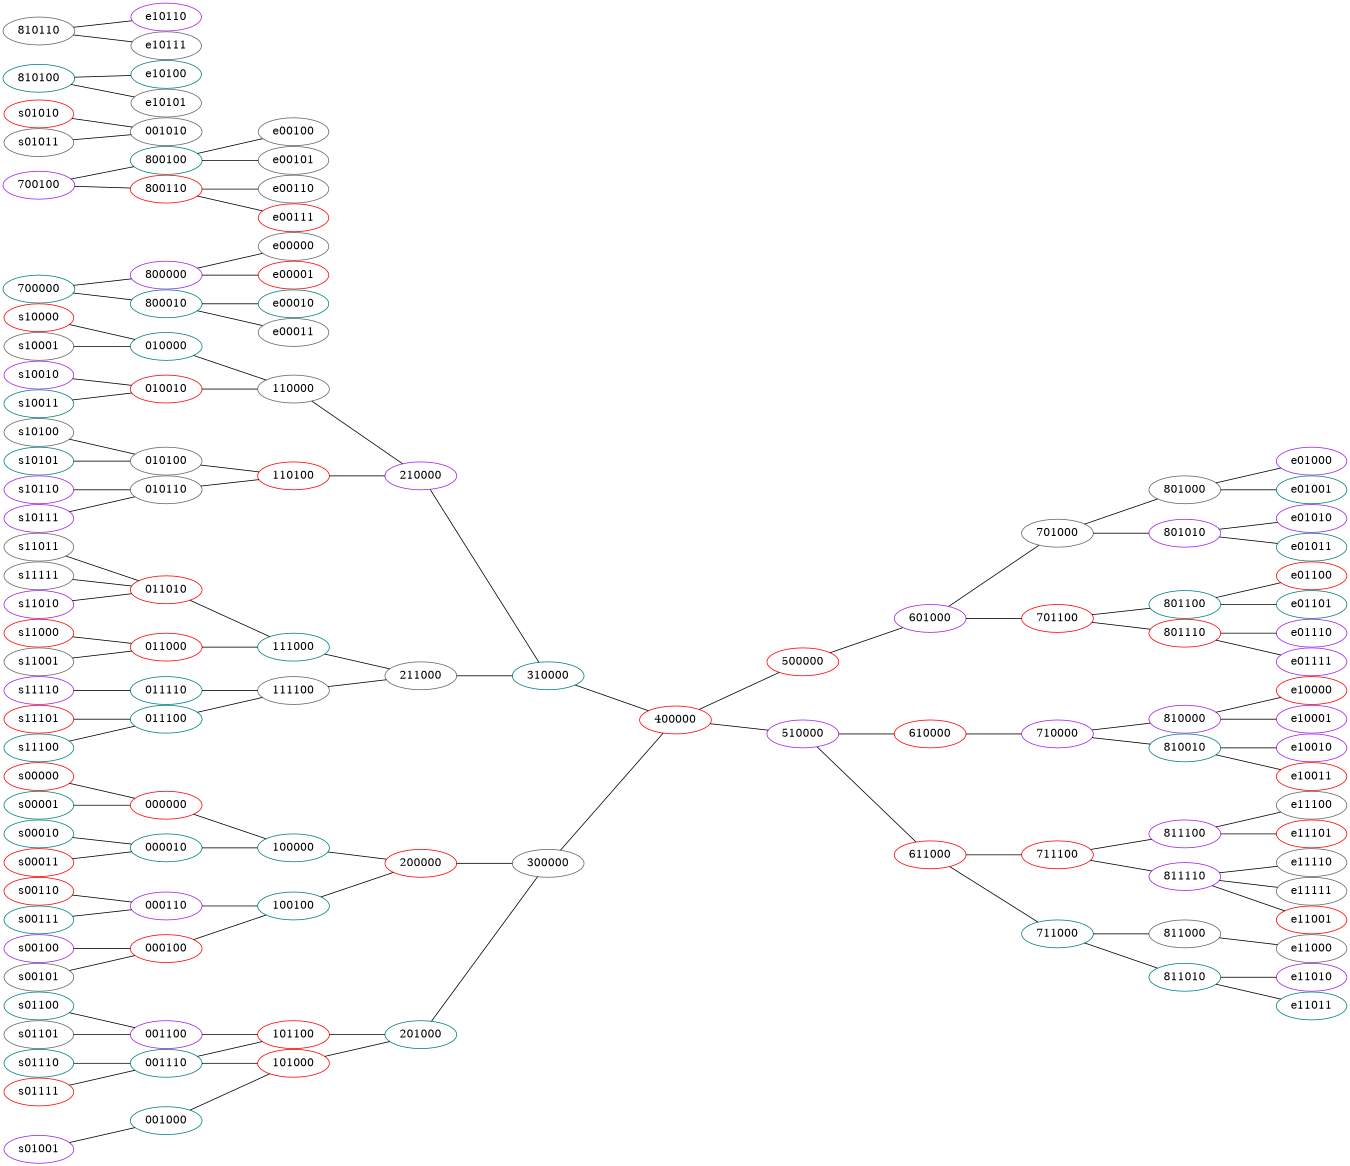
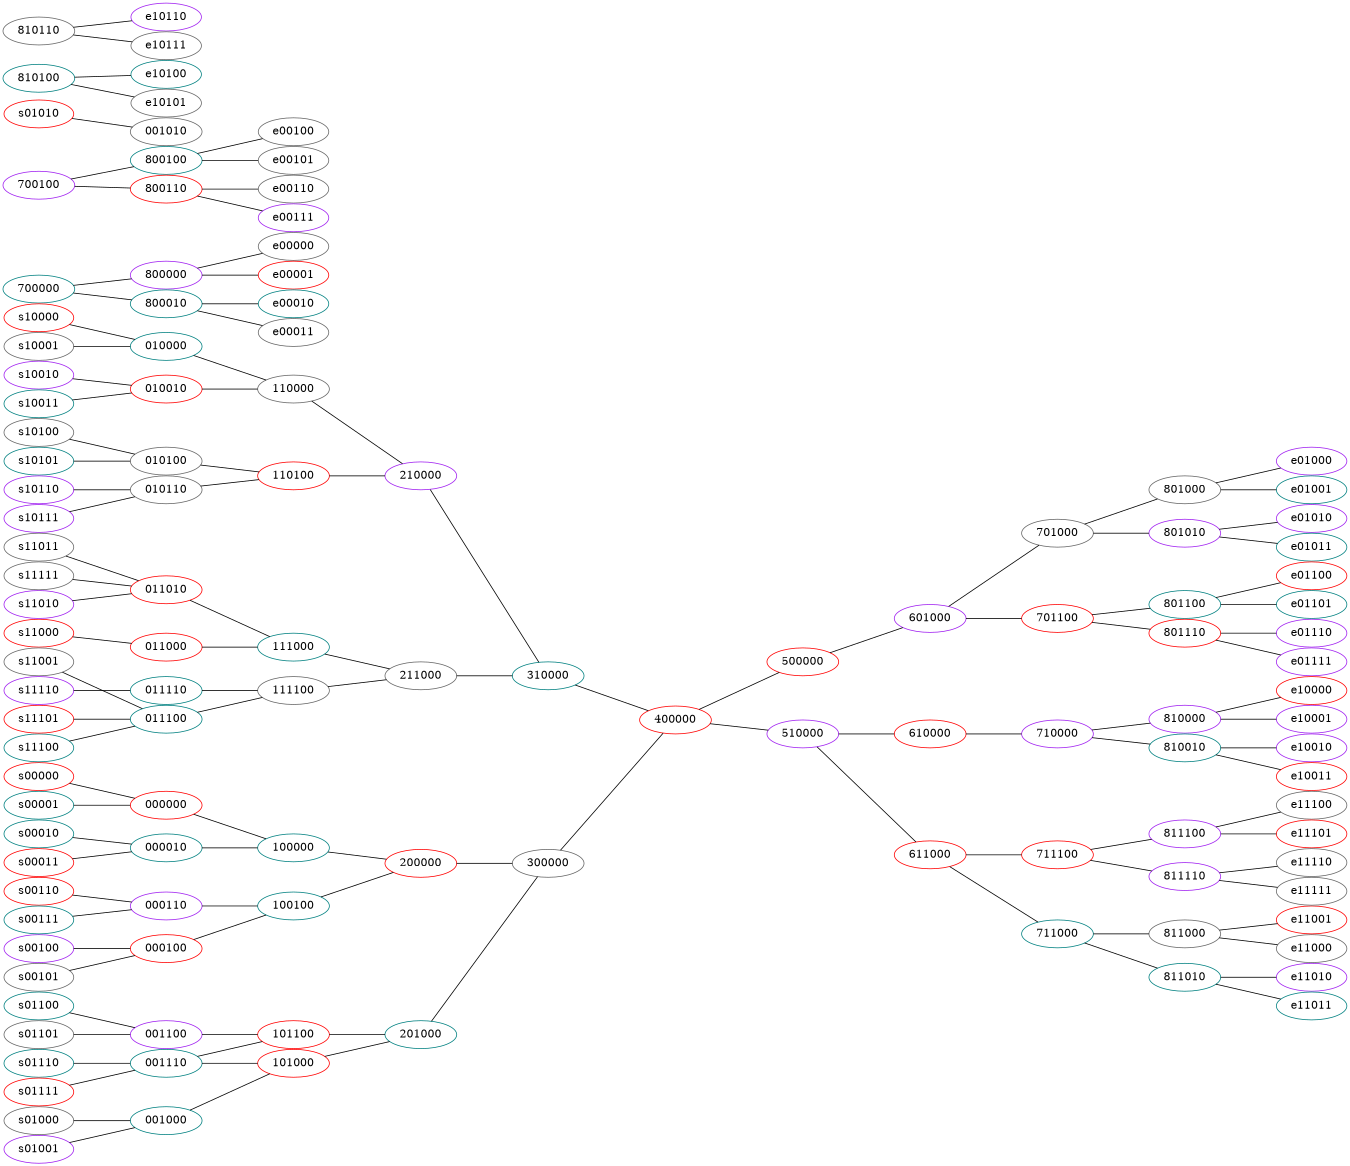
(39, 143) -> none
(294, 218) -> (294, 218)
(102, 655) -> (90, 685)
(1248, 898) -> (1249, 927)
none -> (39, 1121)
